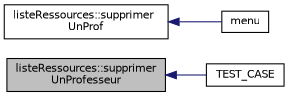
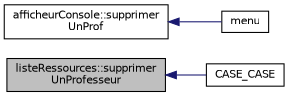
(86, 22) -> (86, 22)
(245, 75) -> (245, 75)
